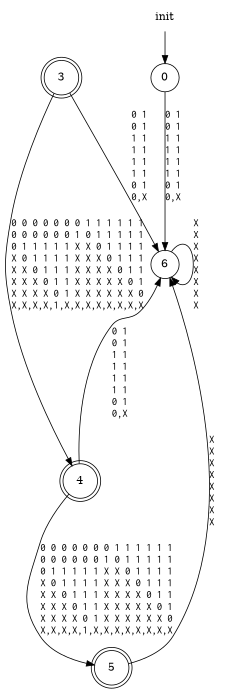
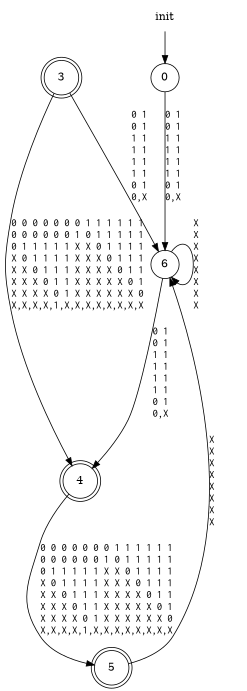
(93, 361) -> (142, 375)
